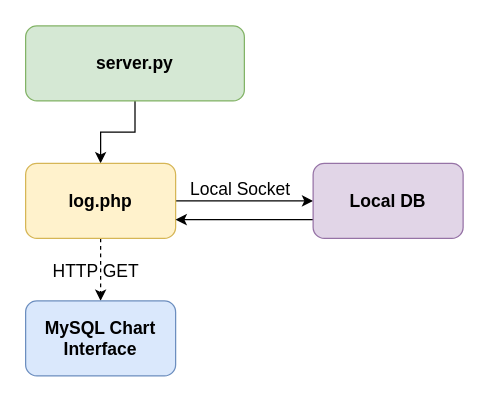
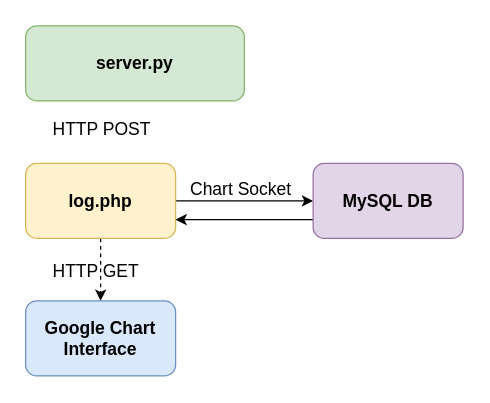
none -> (107, 128)
(122, 132) -> none
(245, 190) -> (247, 190)
(388, 201) -> (388, 201)
(101, 338) -> (101, 338)
